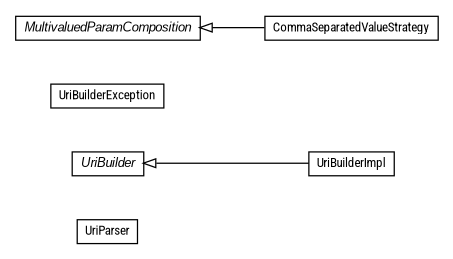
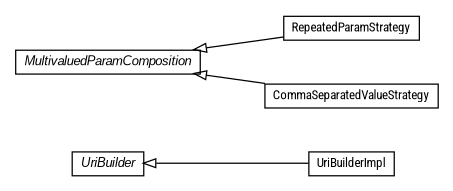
none -> (352, 28)
(107, 95) -> none
(107, 231) -> none
